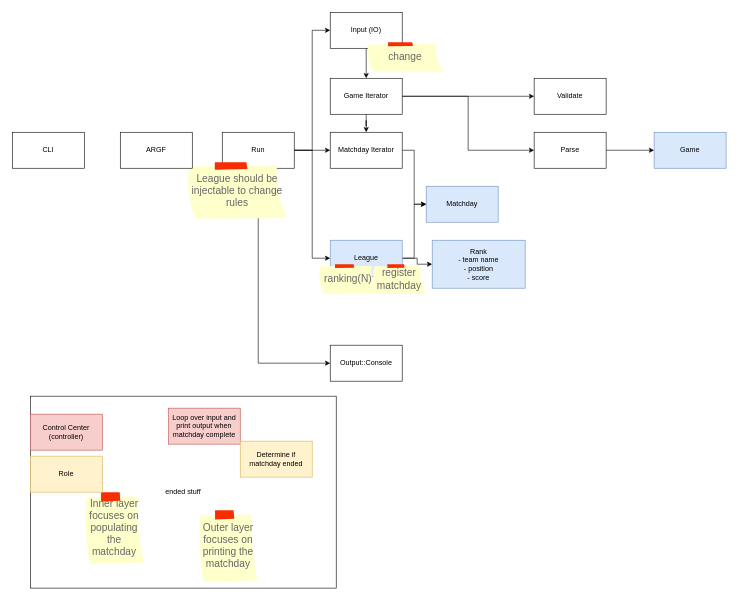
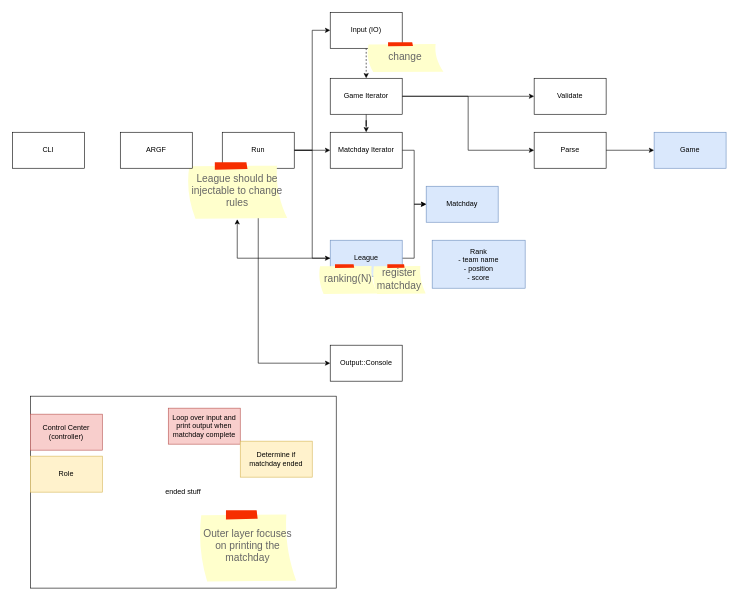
(366, 61) -> (366, 61)
(417, 258) -> (237, 258)
(114, 528) -> none
(228, 546) -> (248, 546)
